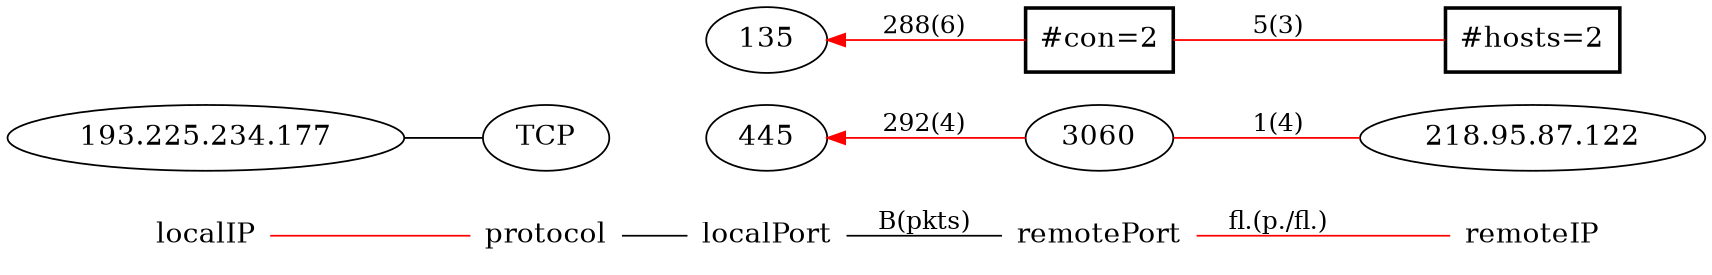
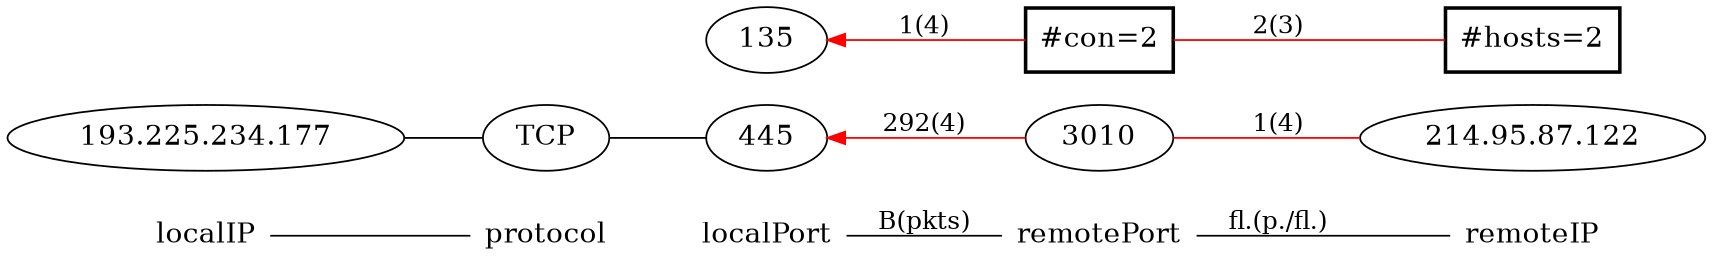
(924, 27) -> (924, 27)
(1278, 27) -> (1278, 27)
none -> (658, 138)
(1099, 138) -> (1099, 138)
(1533, 138) -> (1533, 138)
(370, 236) -> (370, 236)
(655, 236) -> none
(1323, 236) -> (1323, 236)
